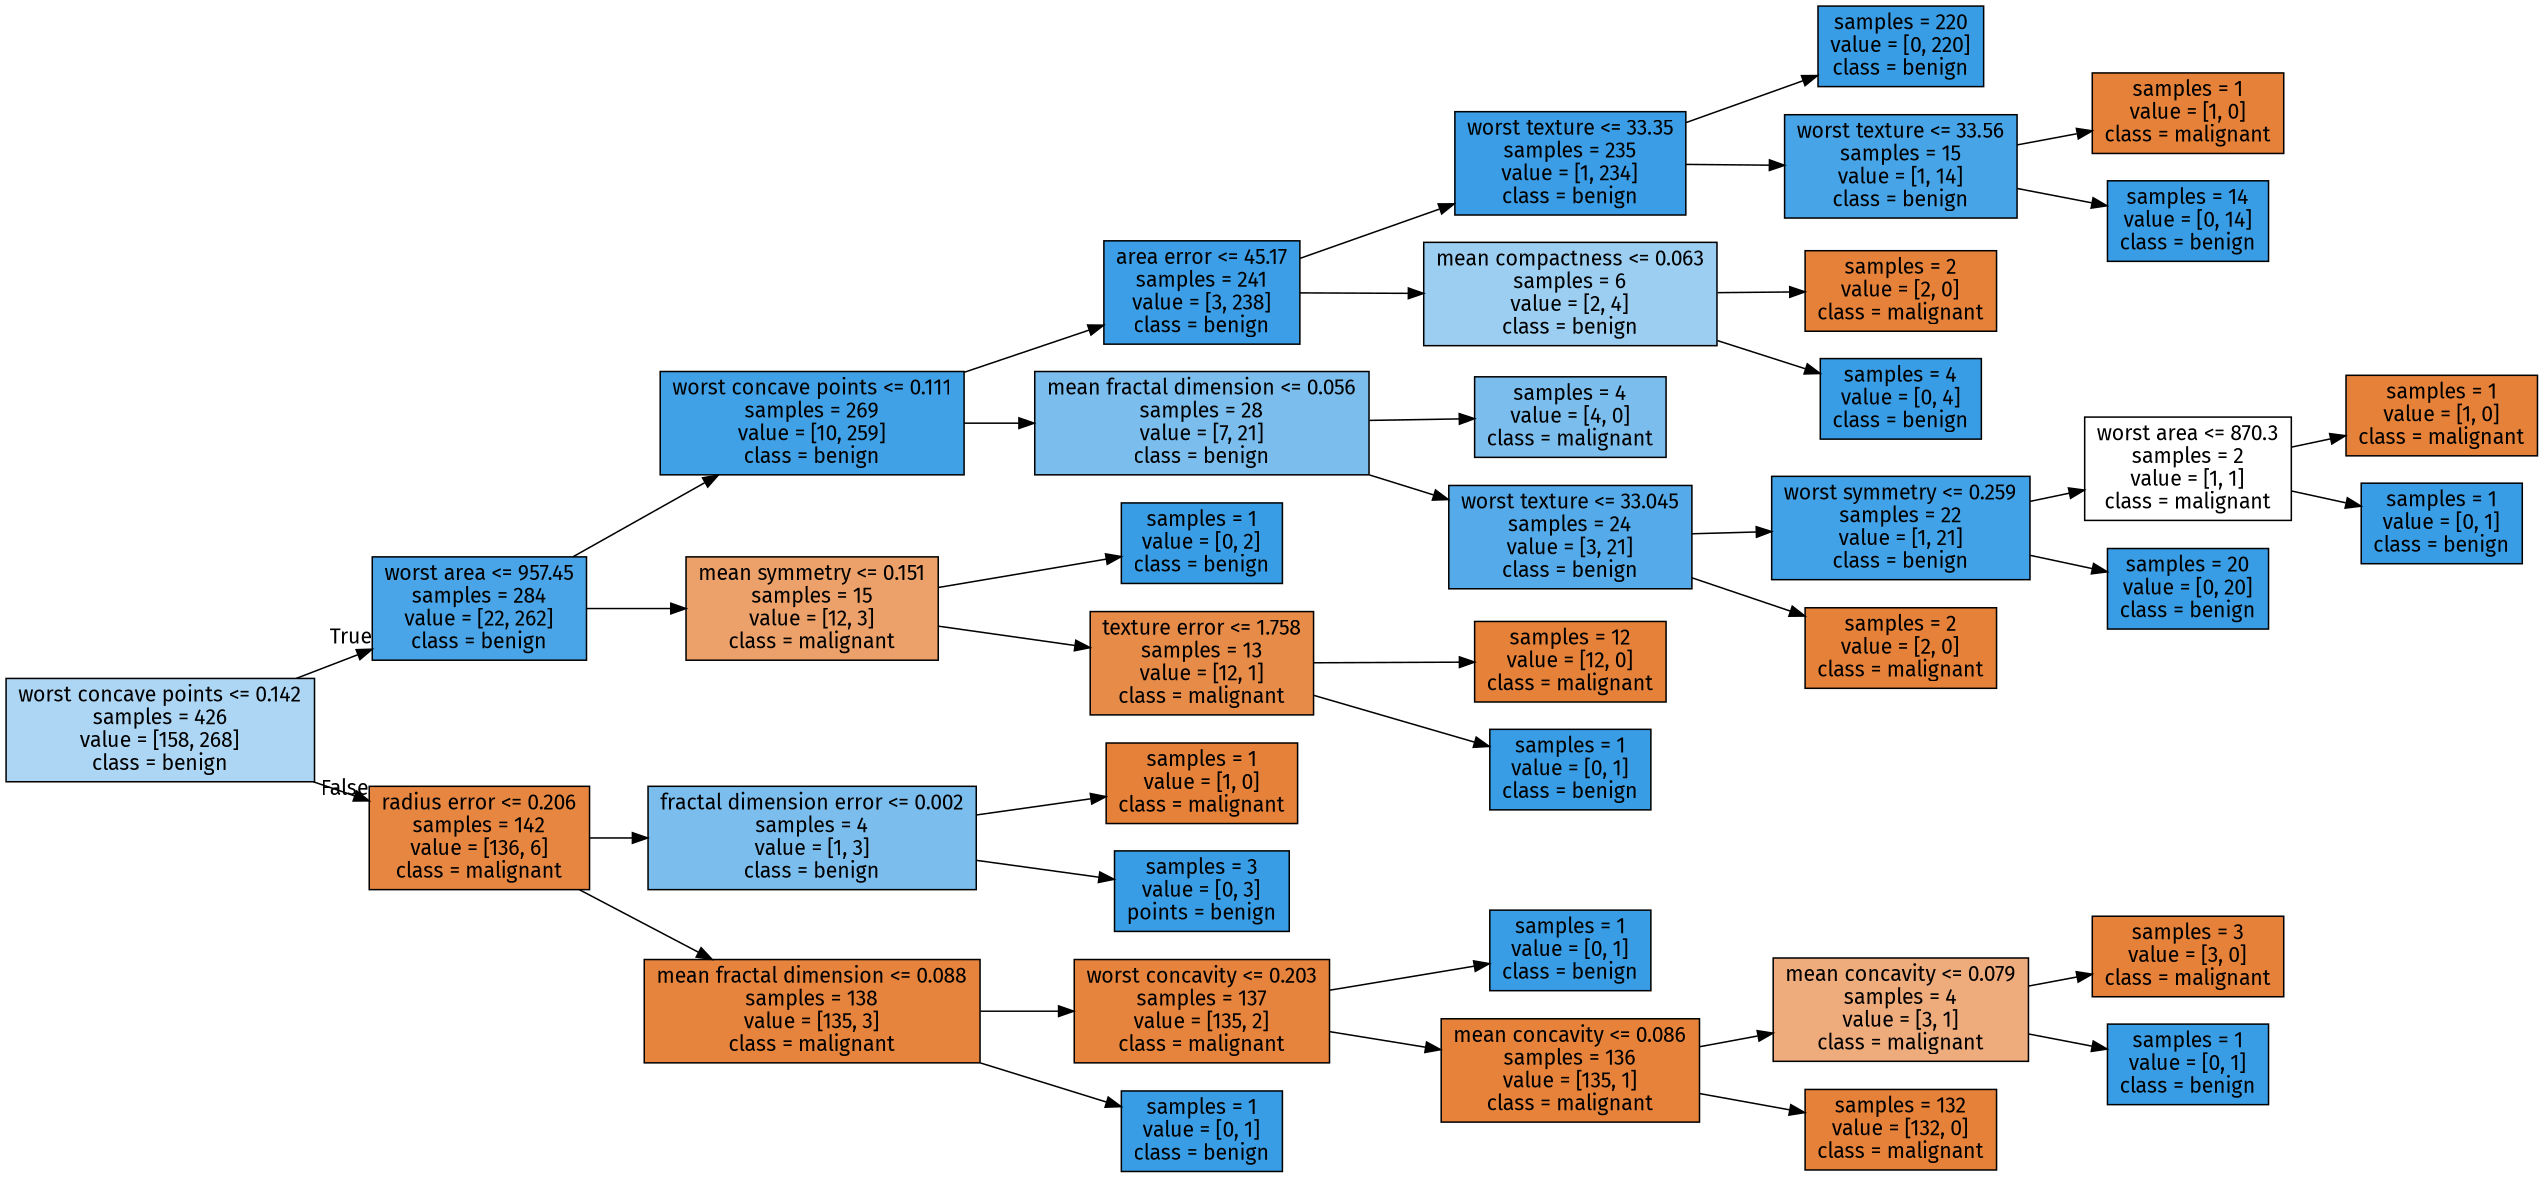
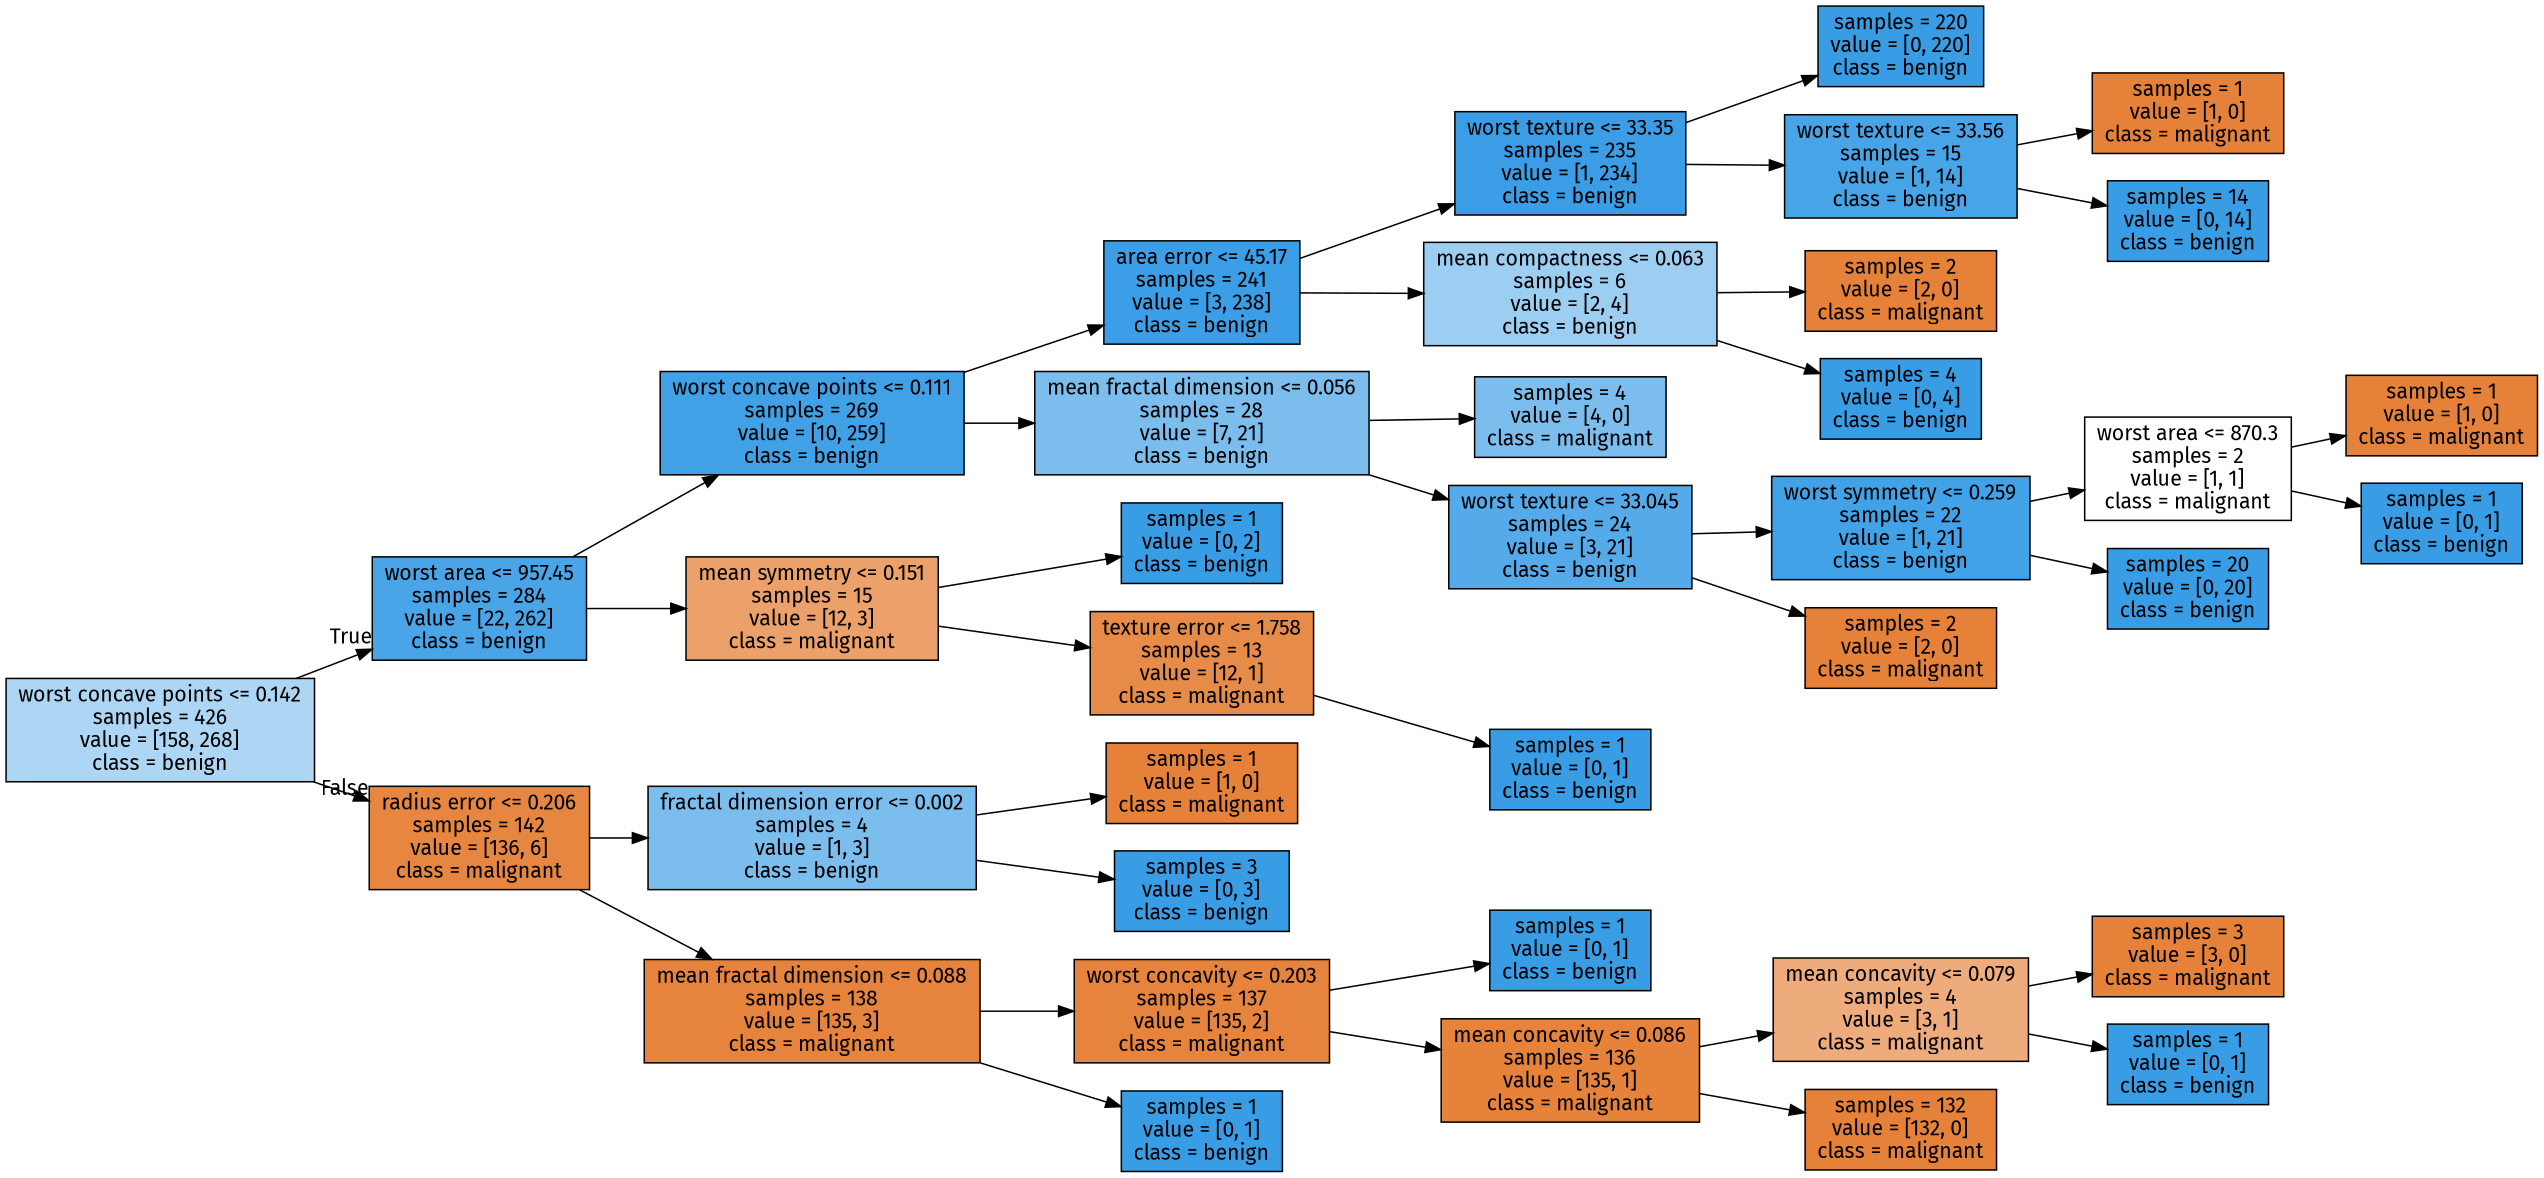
(1570, 662) -> none
(1202, 891) -> (1202, 891)
